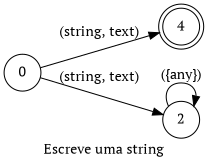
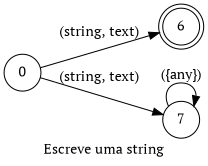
(181, 27) -> (181, 27)
(181, 120) -> (181, 120)
